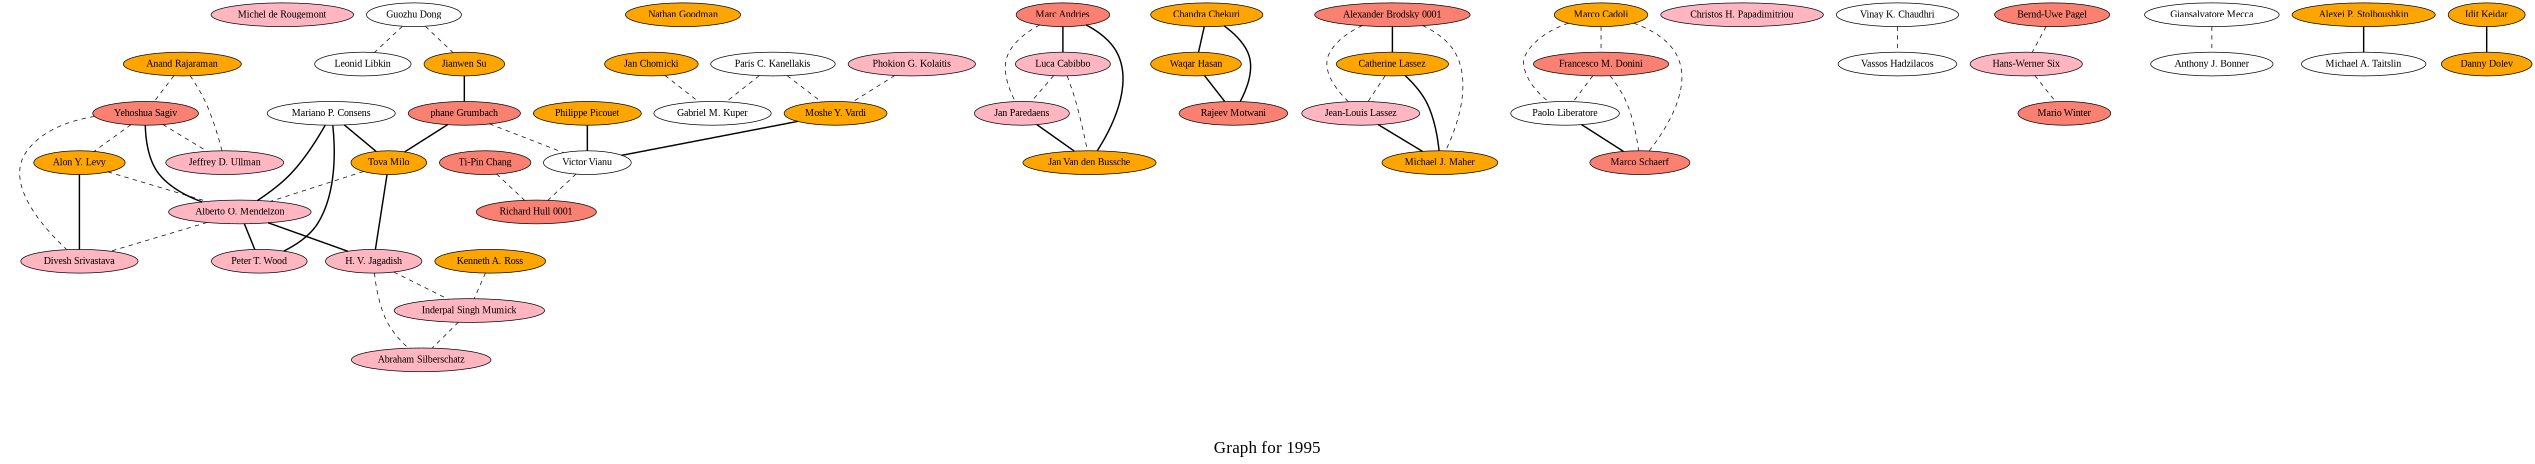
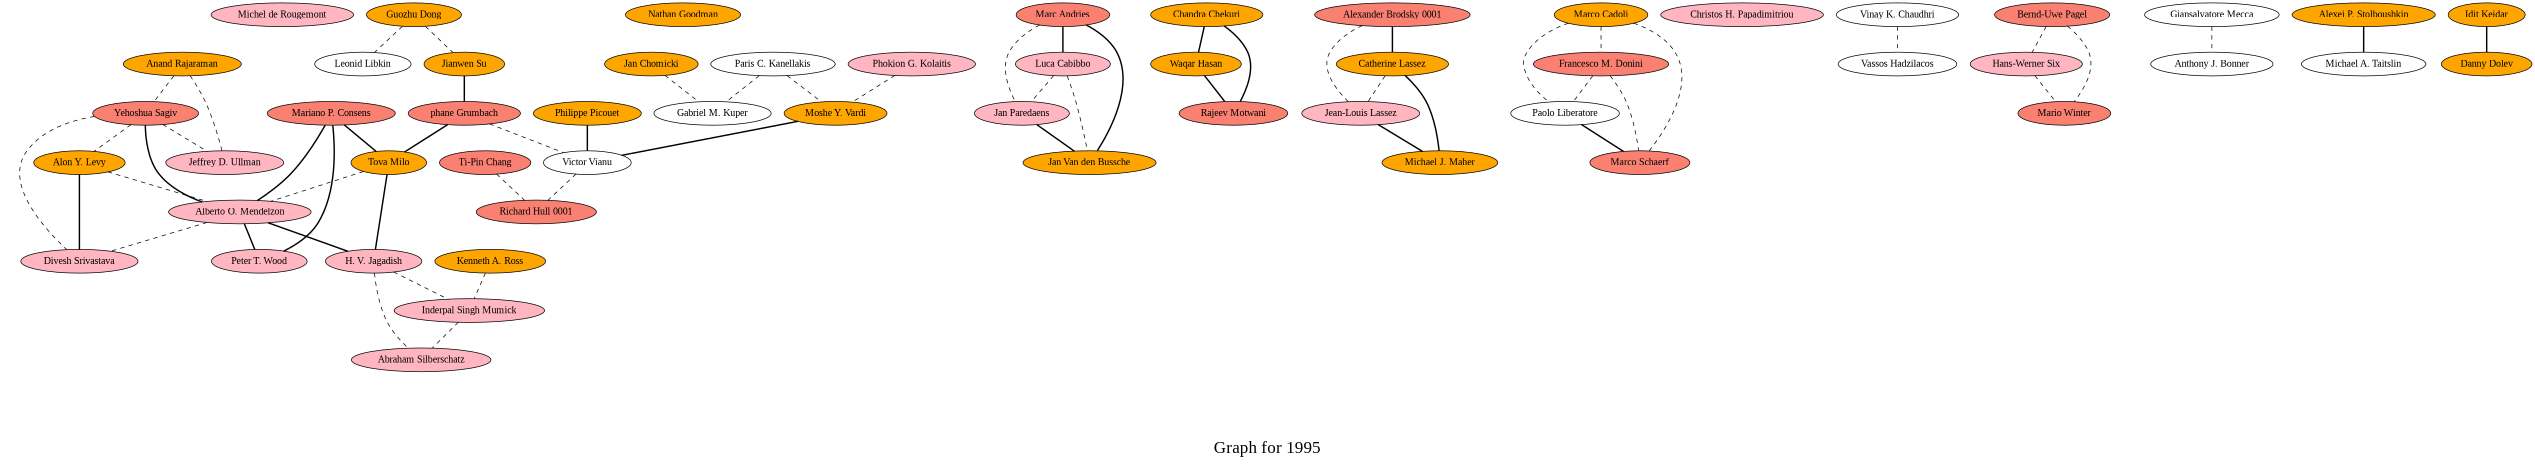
(414, 15) -> (414, 15)
none -> (2091, 62)
(1463, 81) -> none
(331, 113) -> (331, 113)
